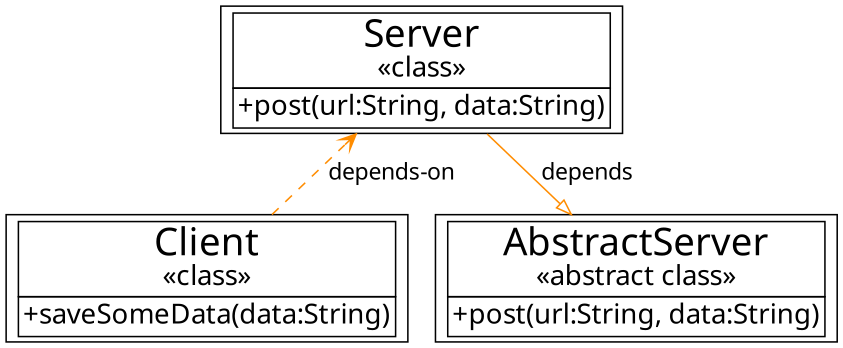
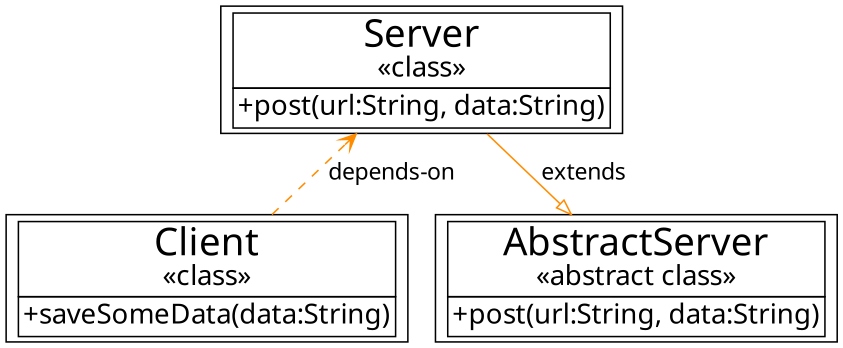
(588, 174) -> (584, 174)
